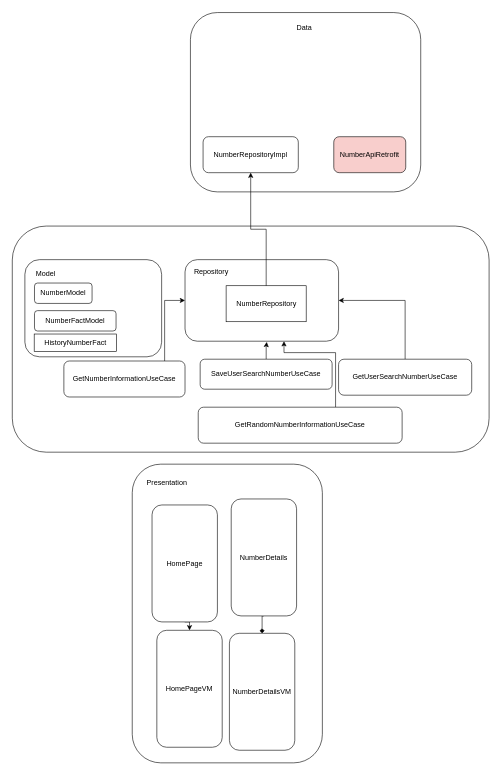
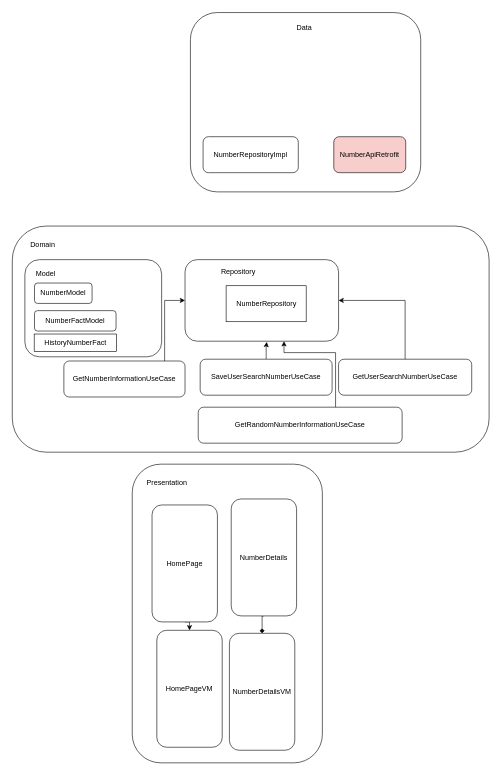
(266, 229) -> none
none -> (43, 245)
(212, 272) -> (239, 272)
(266, 374) -> (266, 377)
